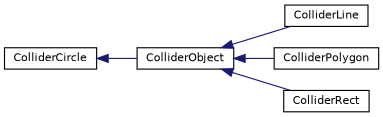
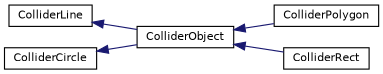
(261, 35) -> (120, 27)
